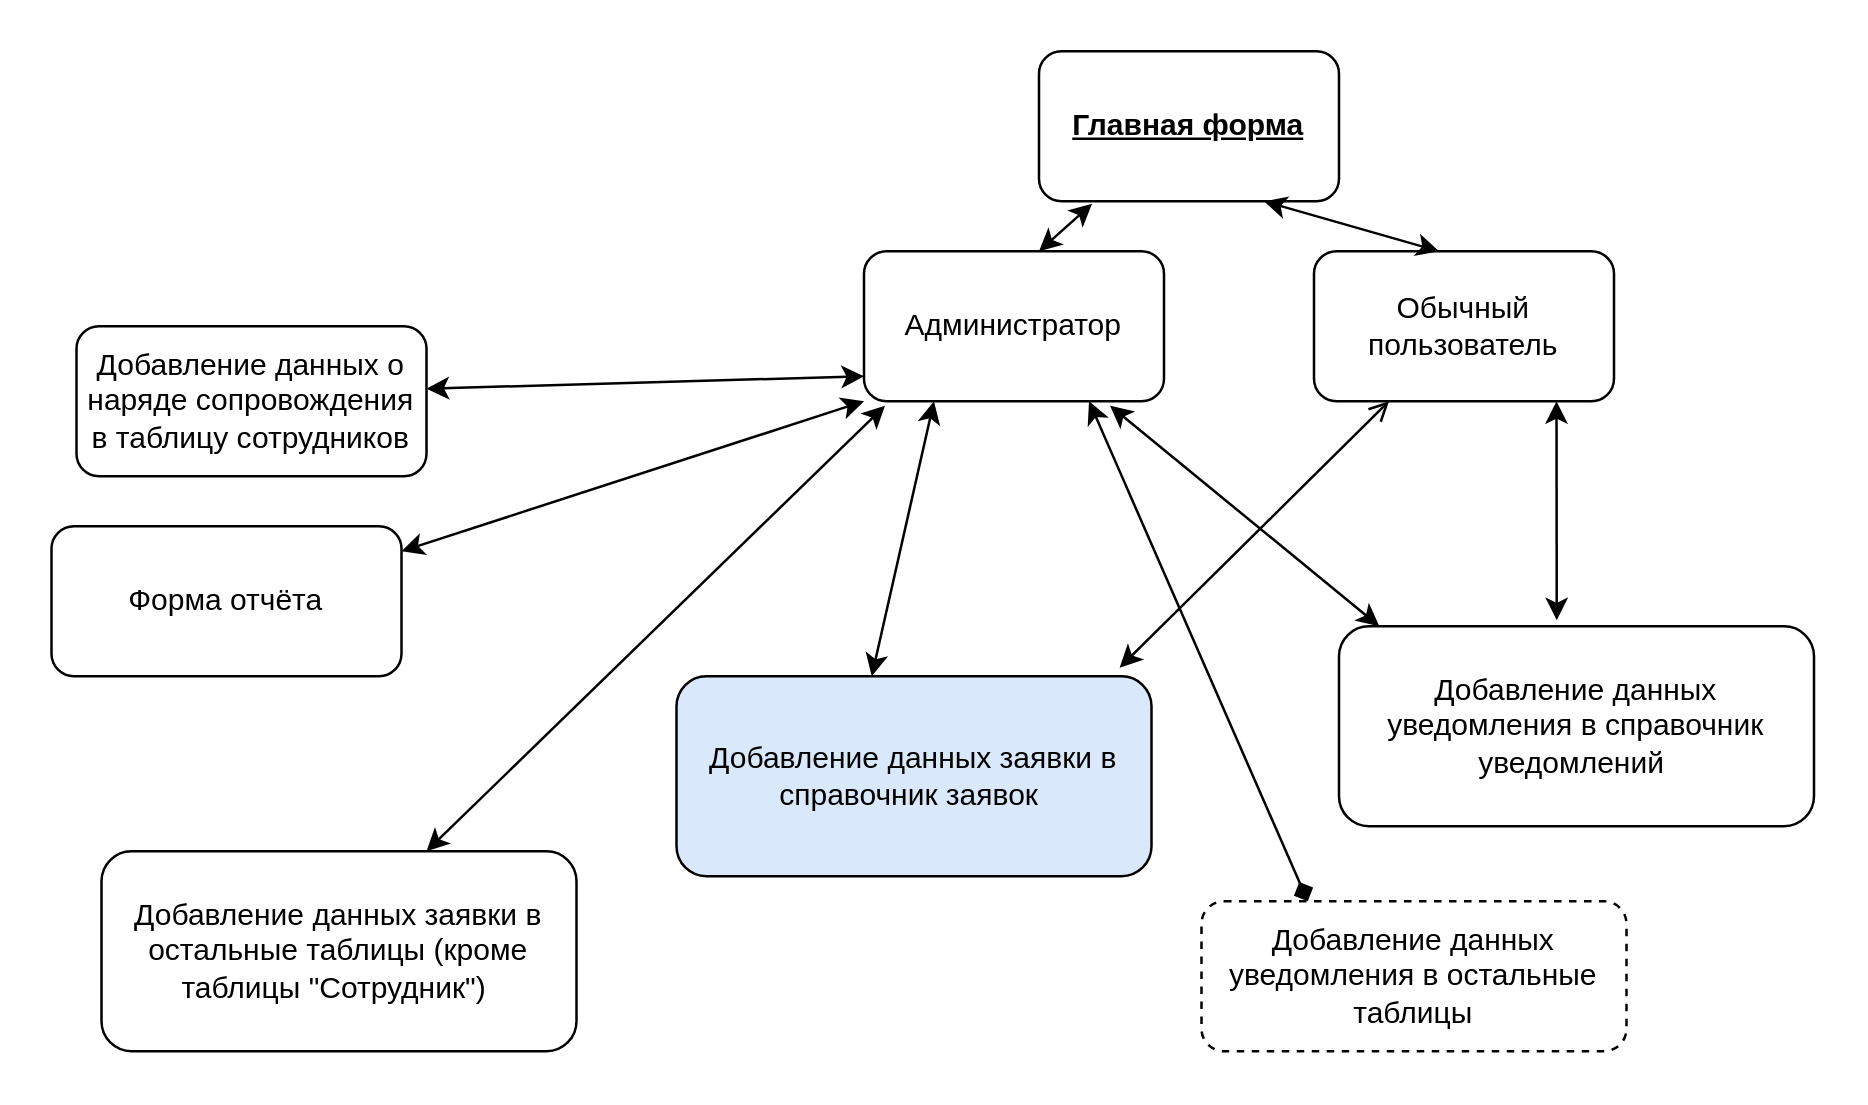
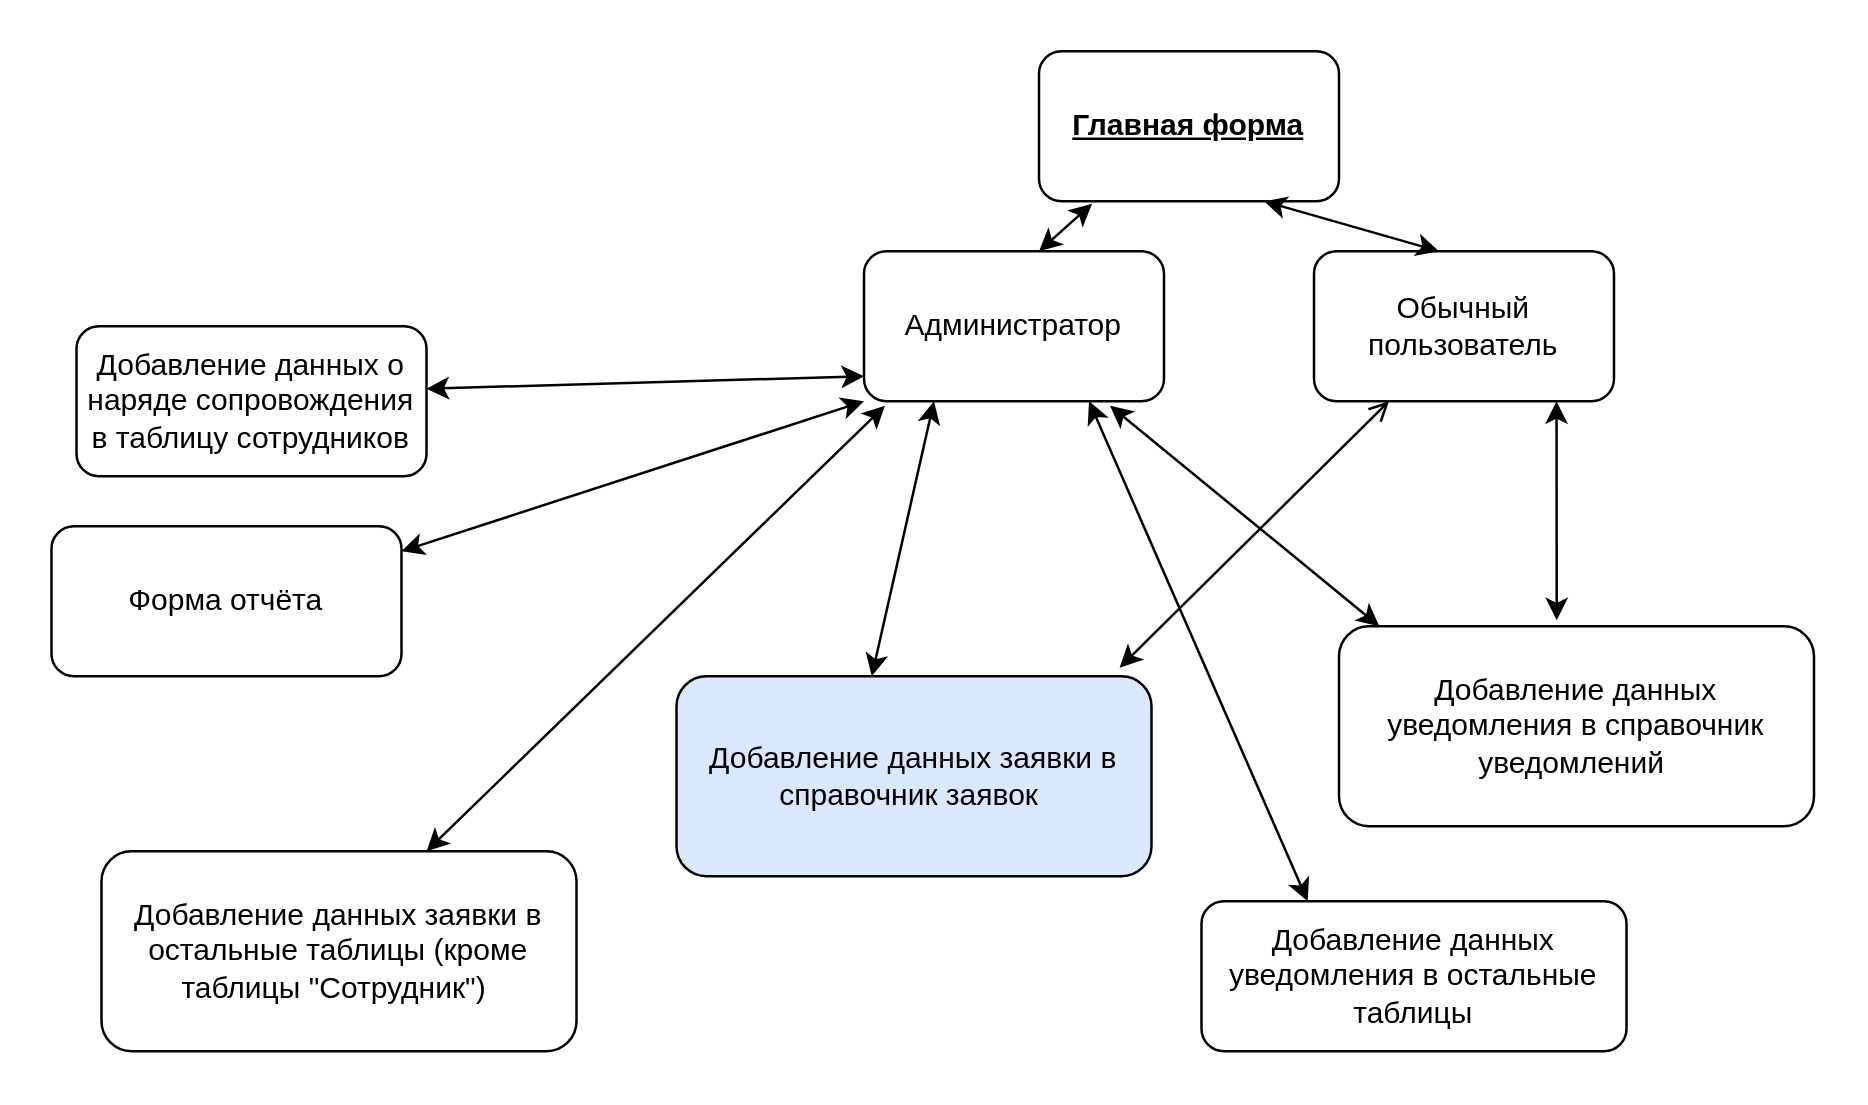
(1299, 882) -> (1300, 883)
(1414, 976) -> (1414, 976)
